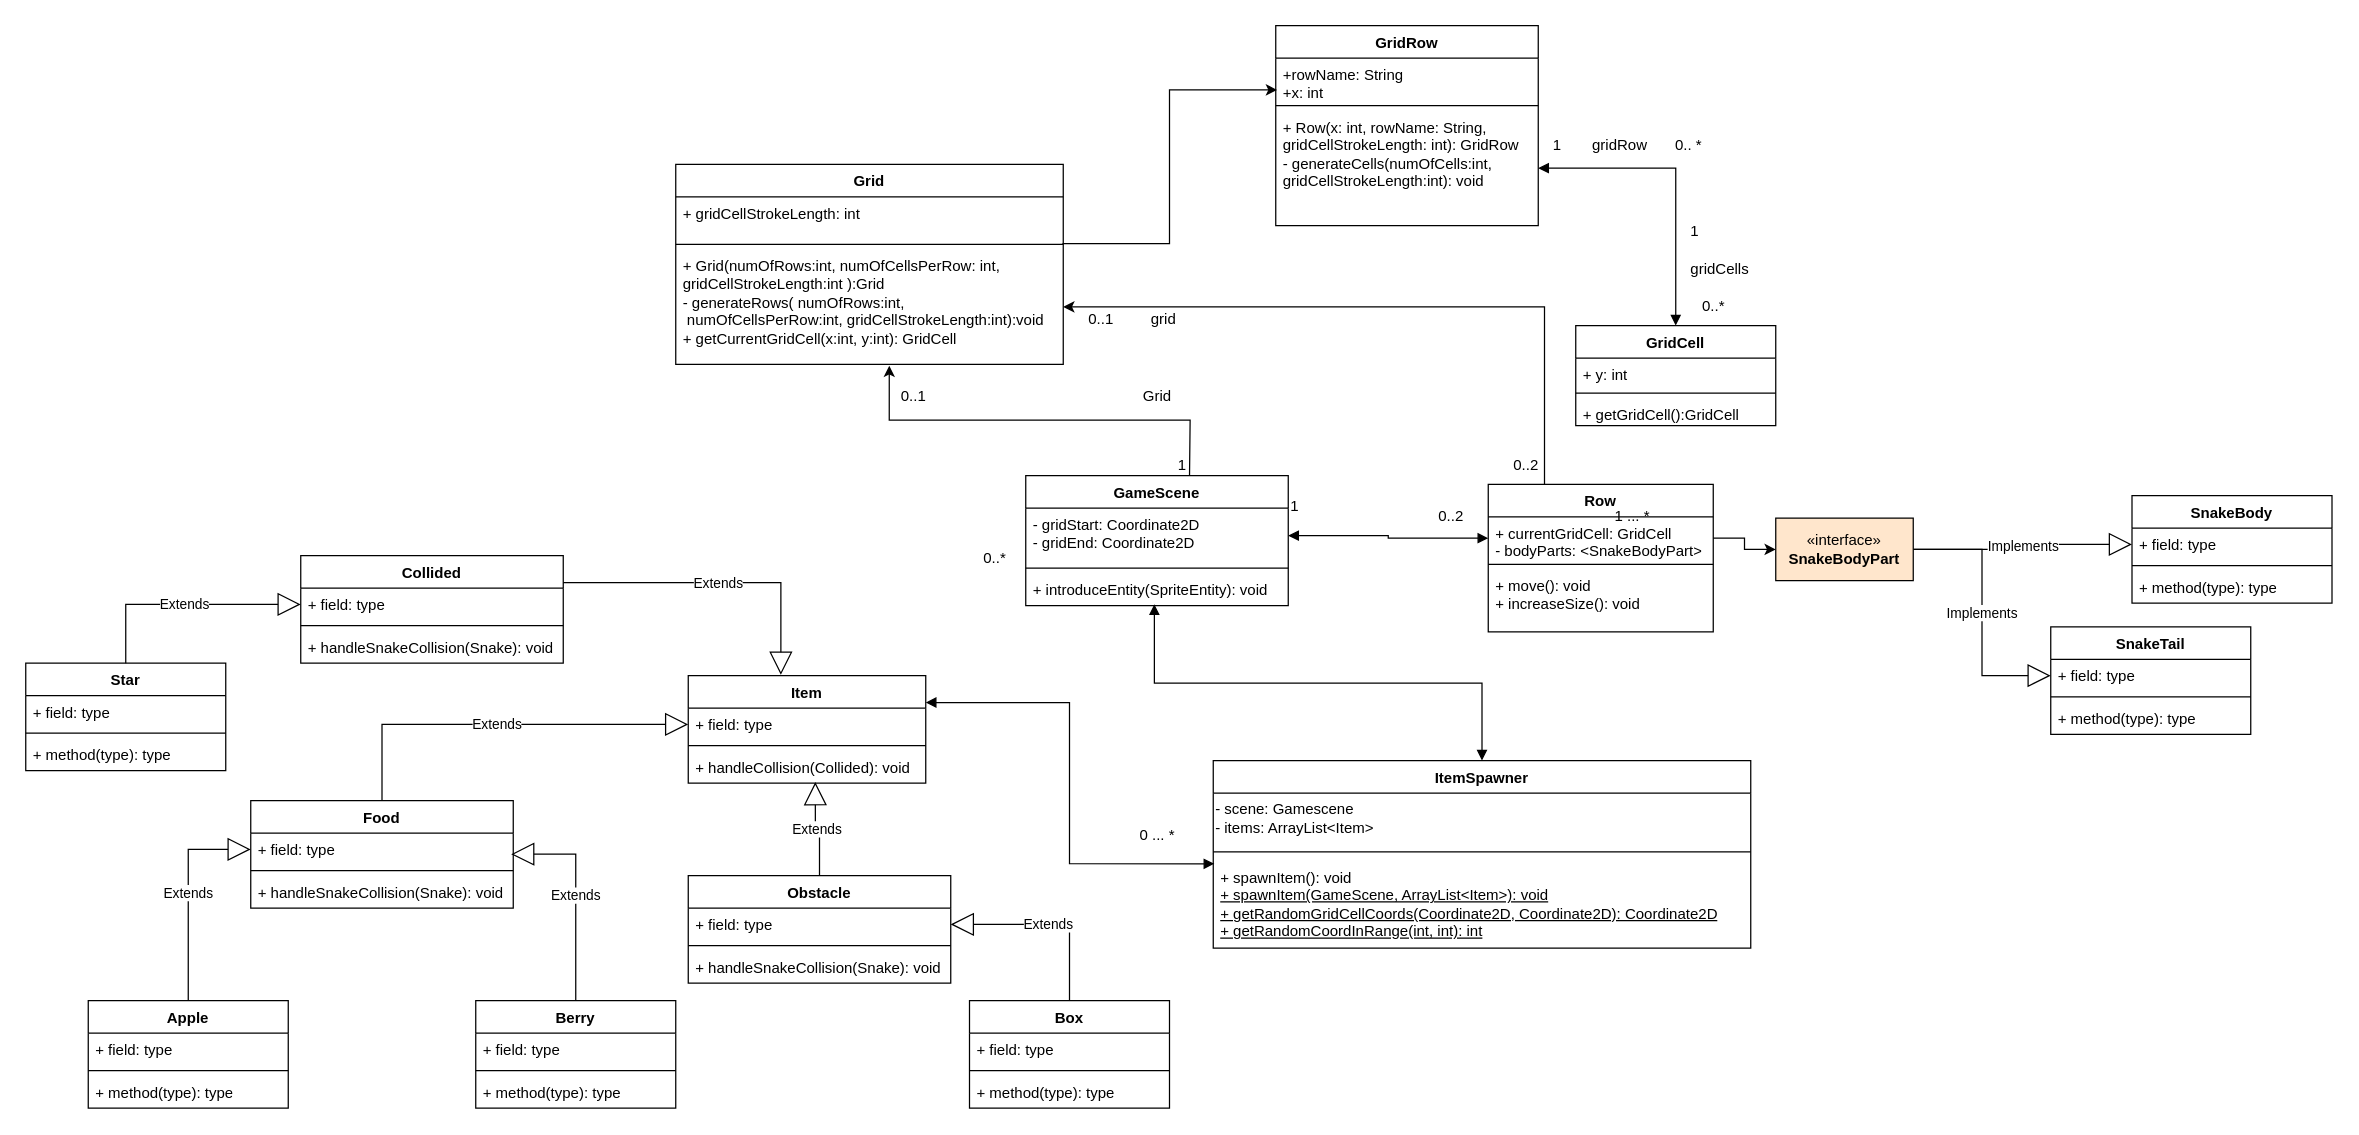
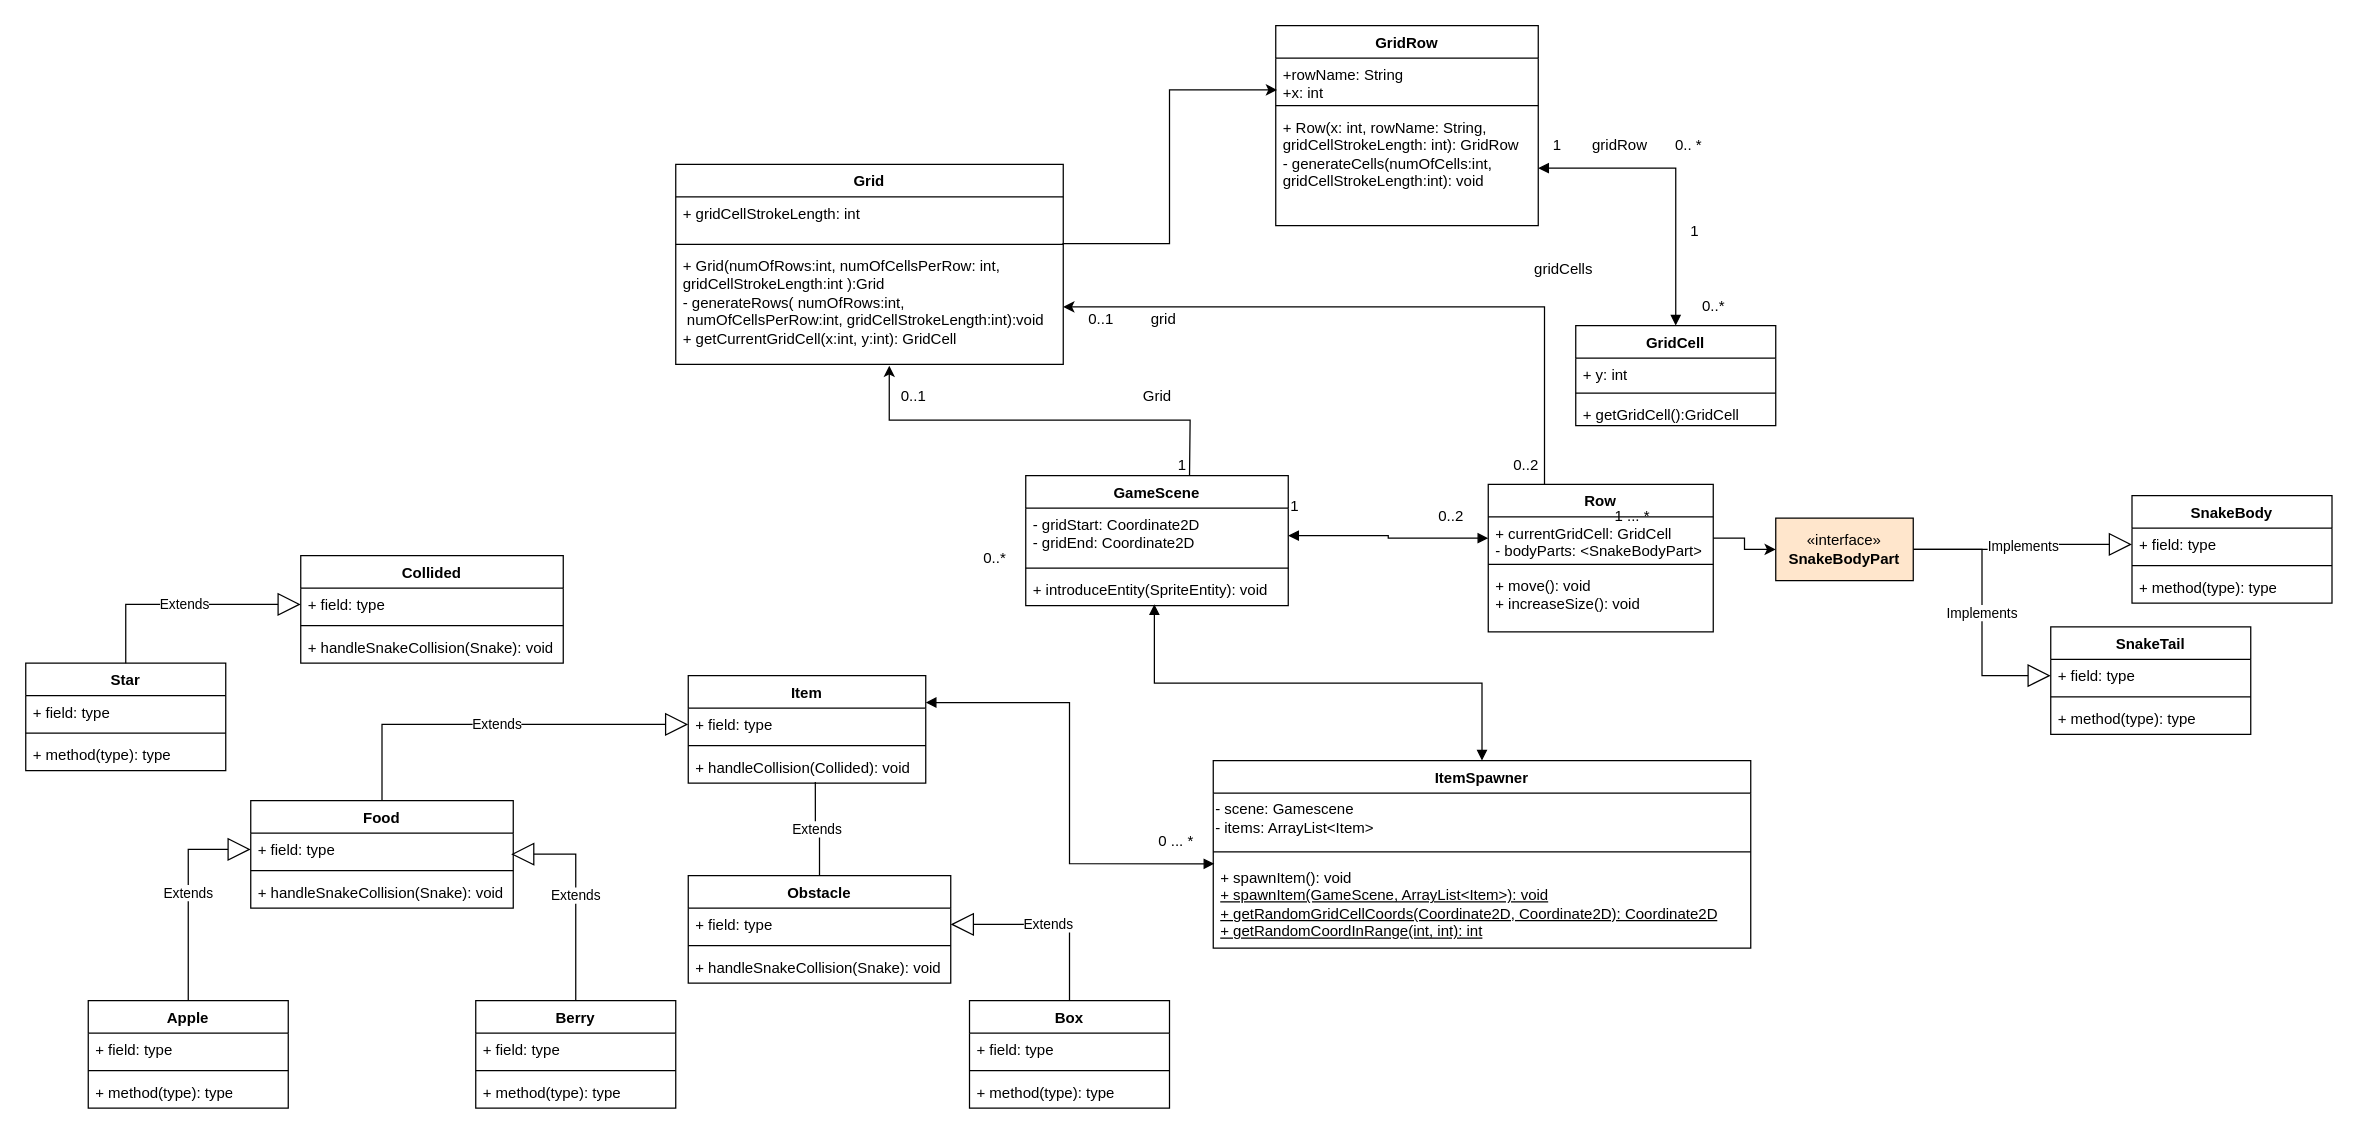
(1719, 269) -> (1563, 269)
(707, 583) -> none
(815, 806) -> (815, 796)
(1157, 836) -> (1176, 842)
